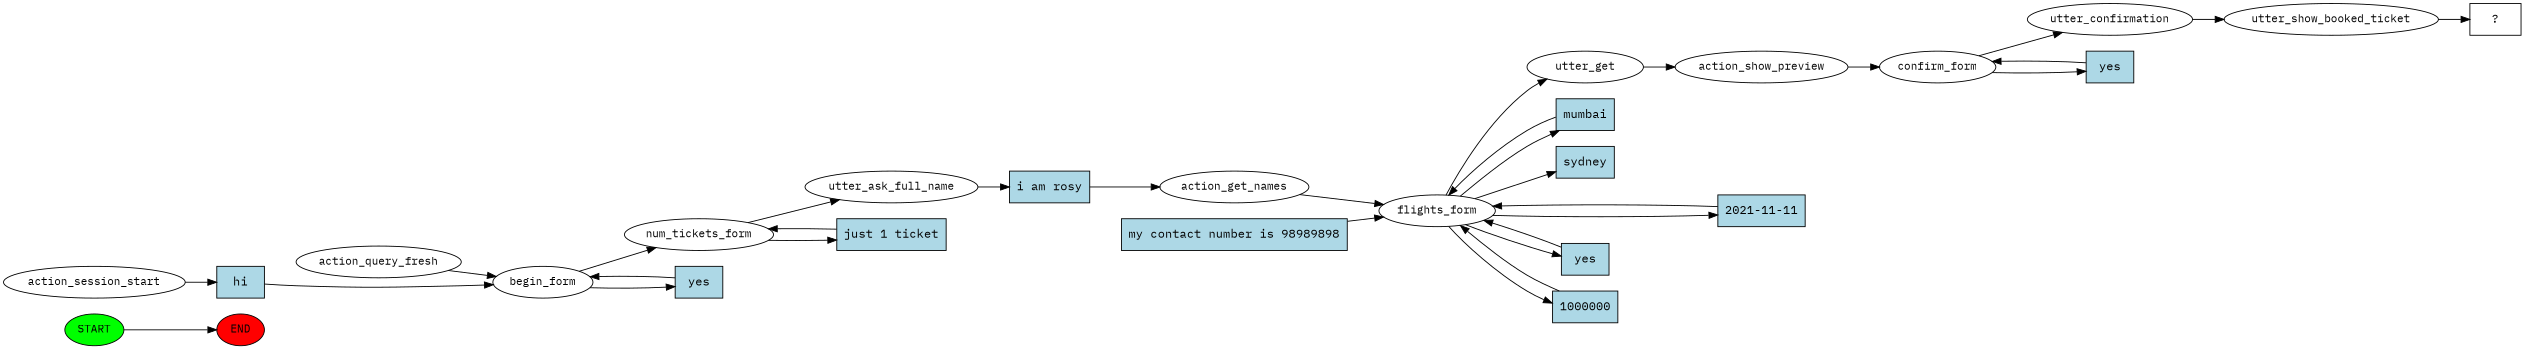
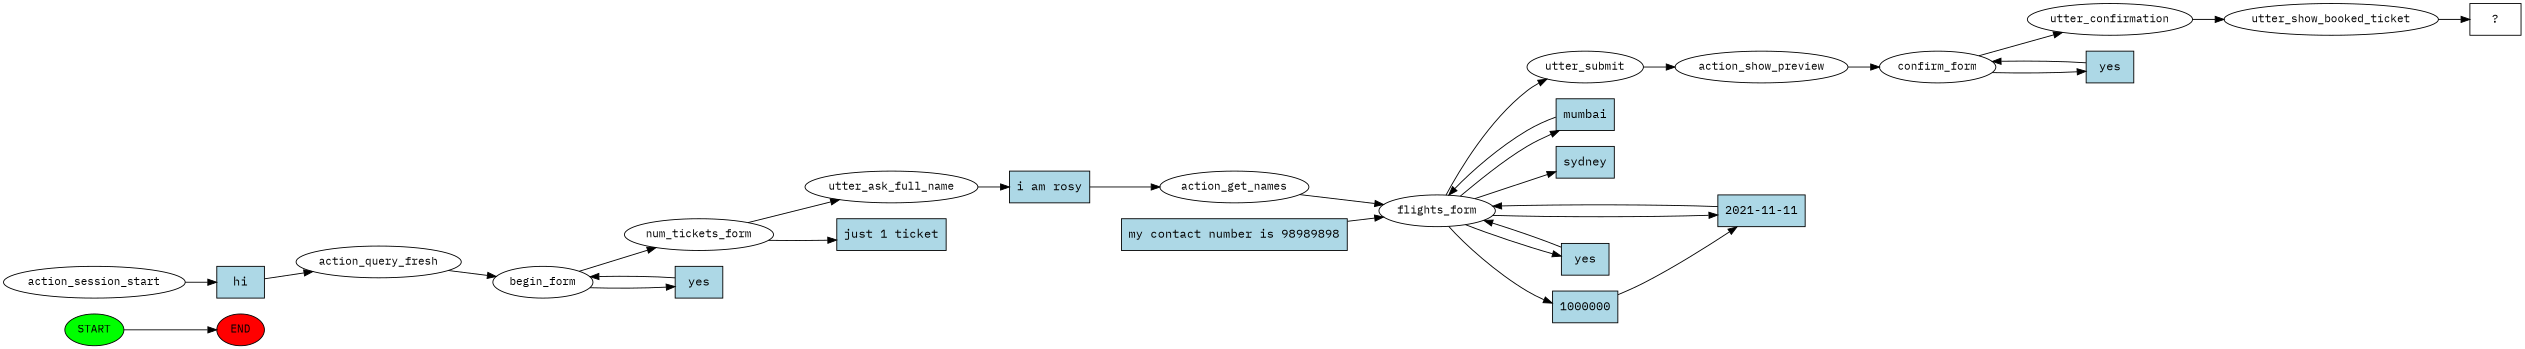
(1585, 67) -> (1585, 67)
(807, 229) -> none
(1511, 265) -> (1675, 266)
(374, 287) -> (284, 276)
